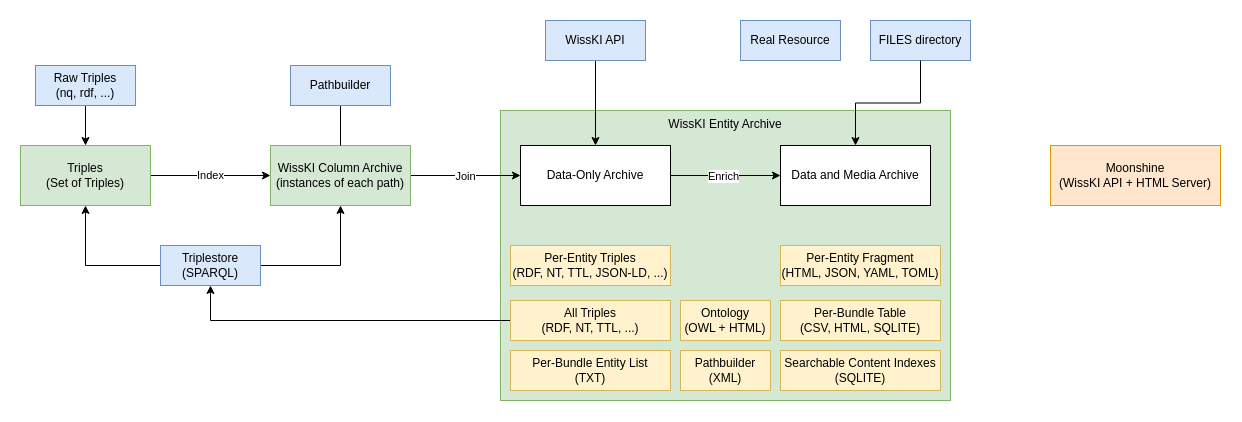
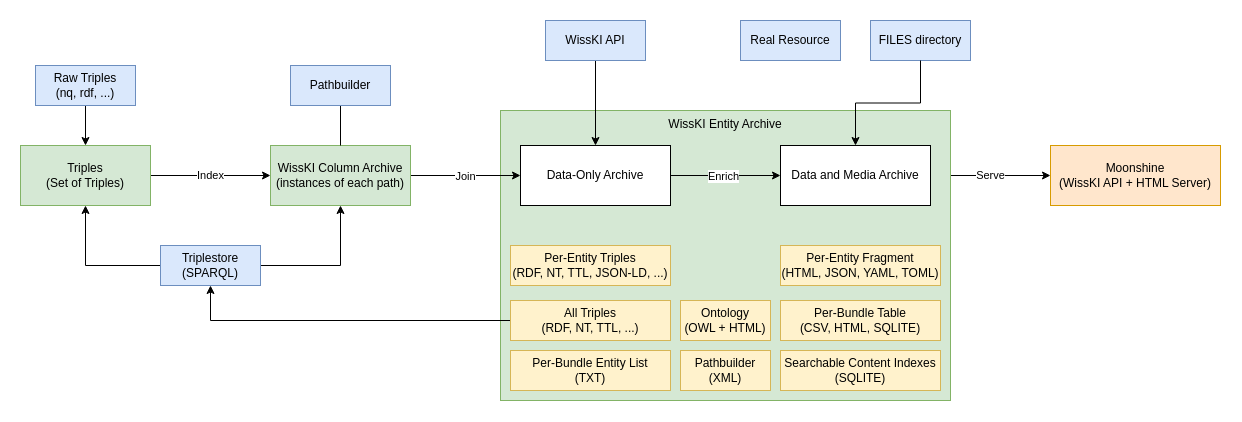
none -> (996, 176)
